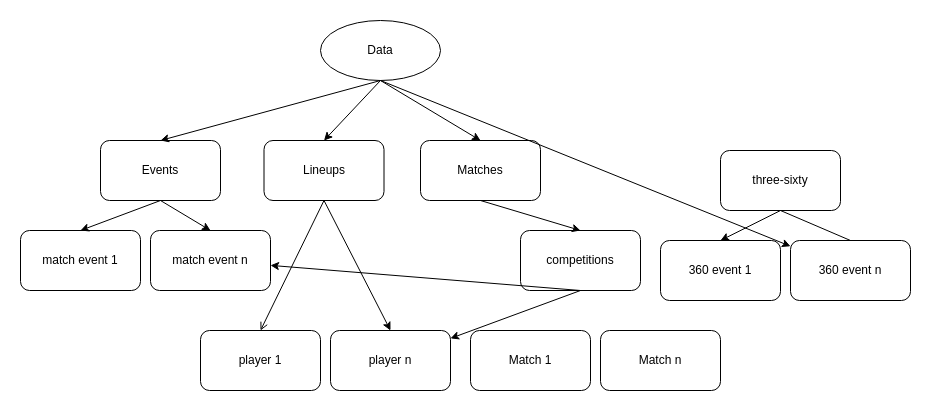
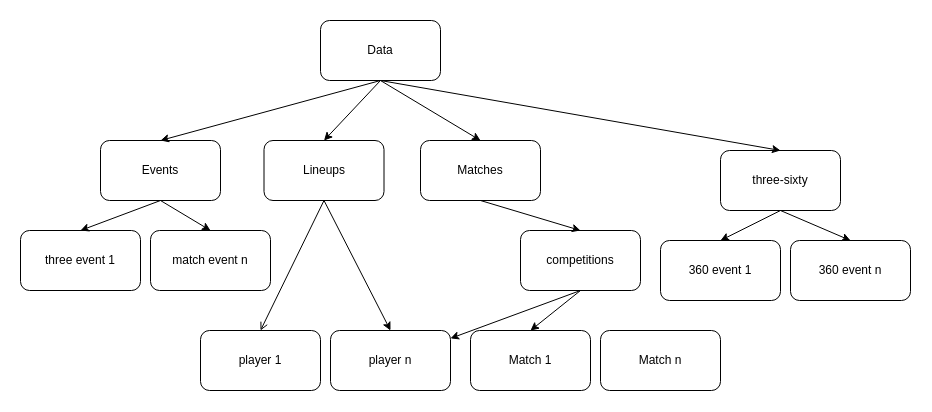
(381, 51) -> (381, 51)
(587, 164) -> (580, 115)
(846, 239) -> (843, 237)
(81, 261) -> (81, 261)
(427, 278) -> (558, 309)
